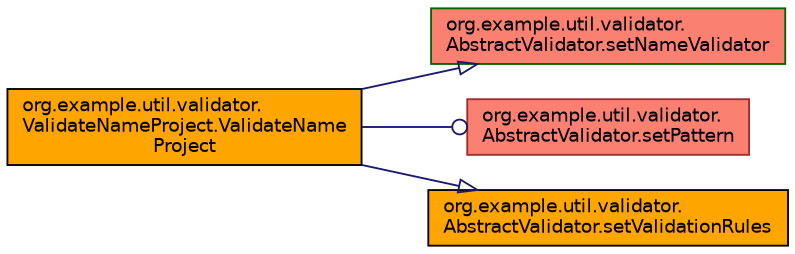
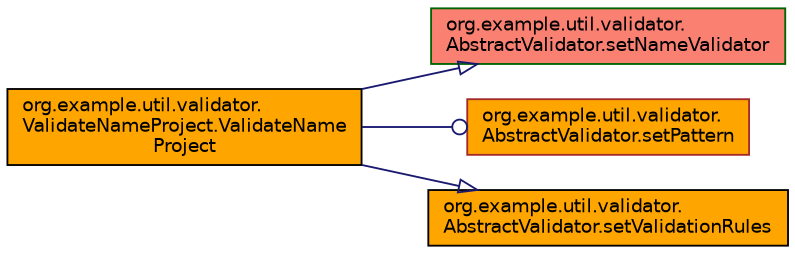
(608, 127) -> (608, 127)
